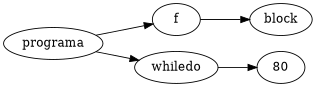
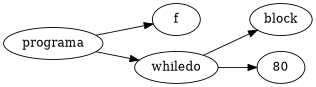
(220, 20) -> (226, 45)
